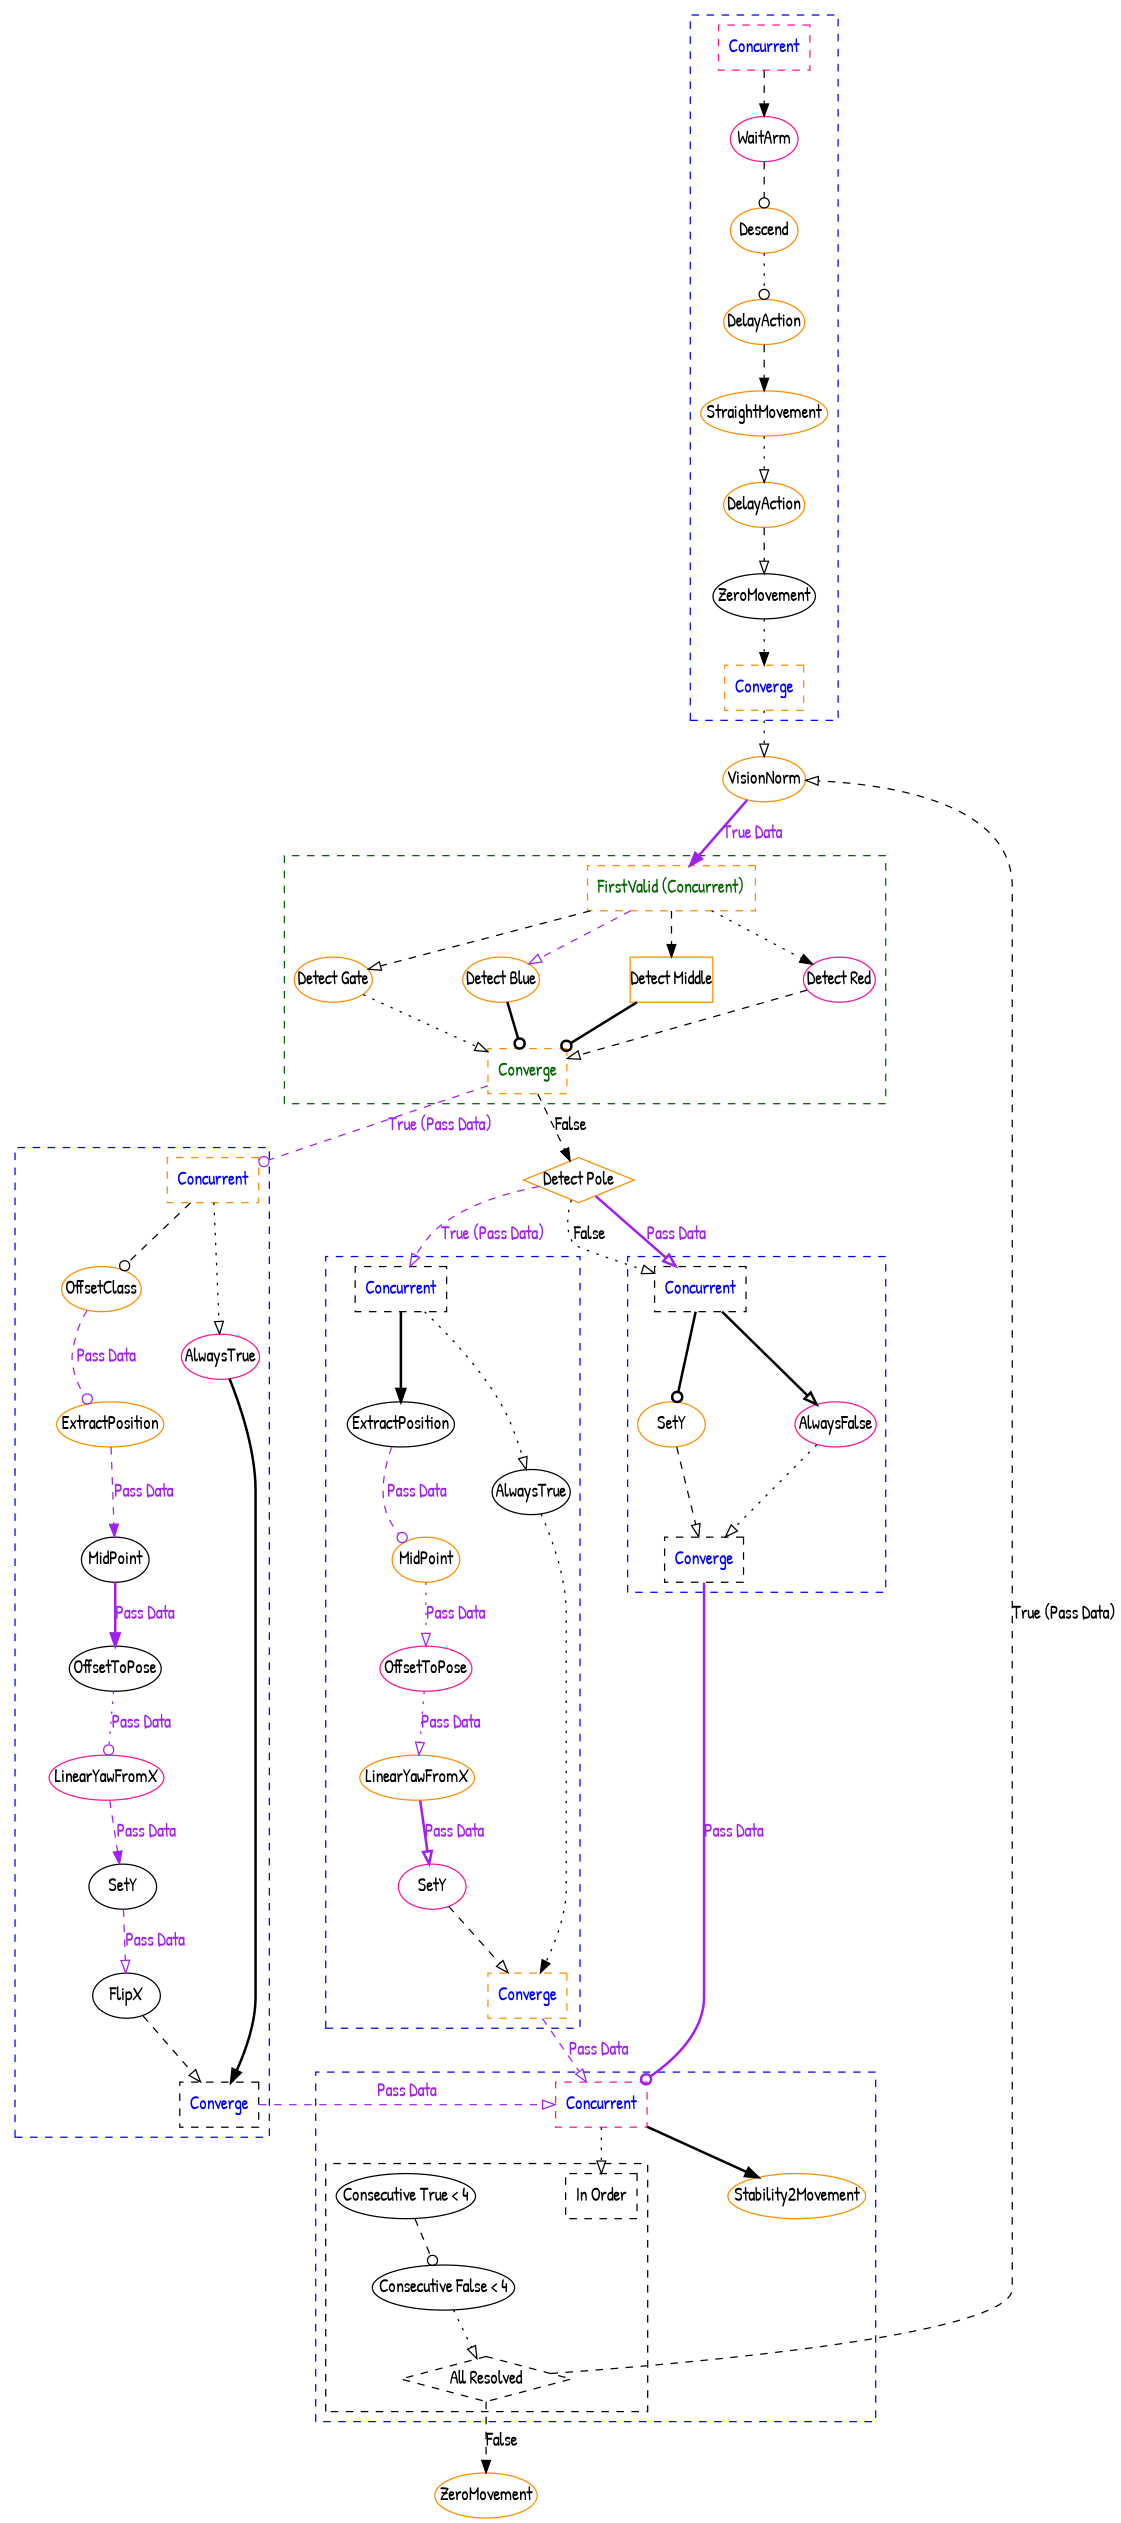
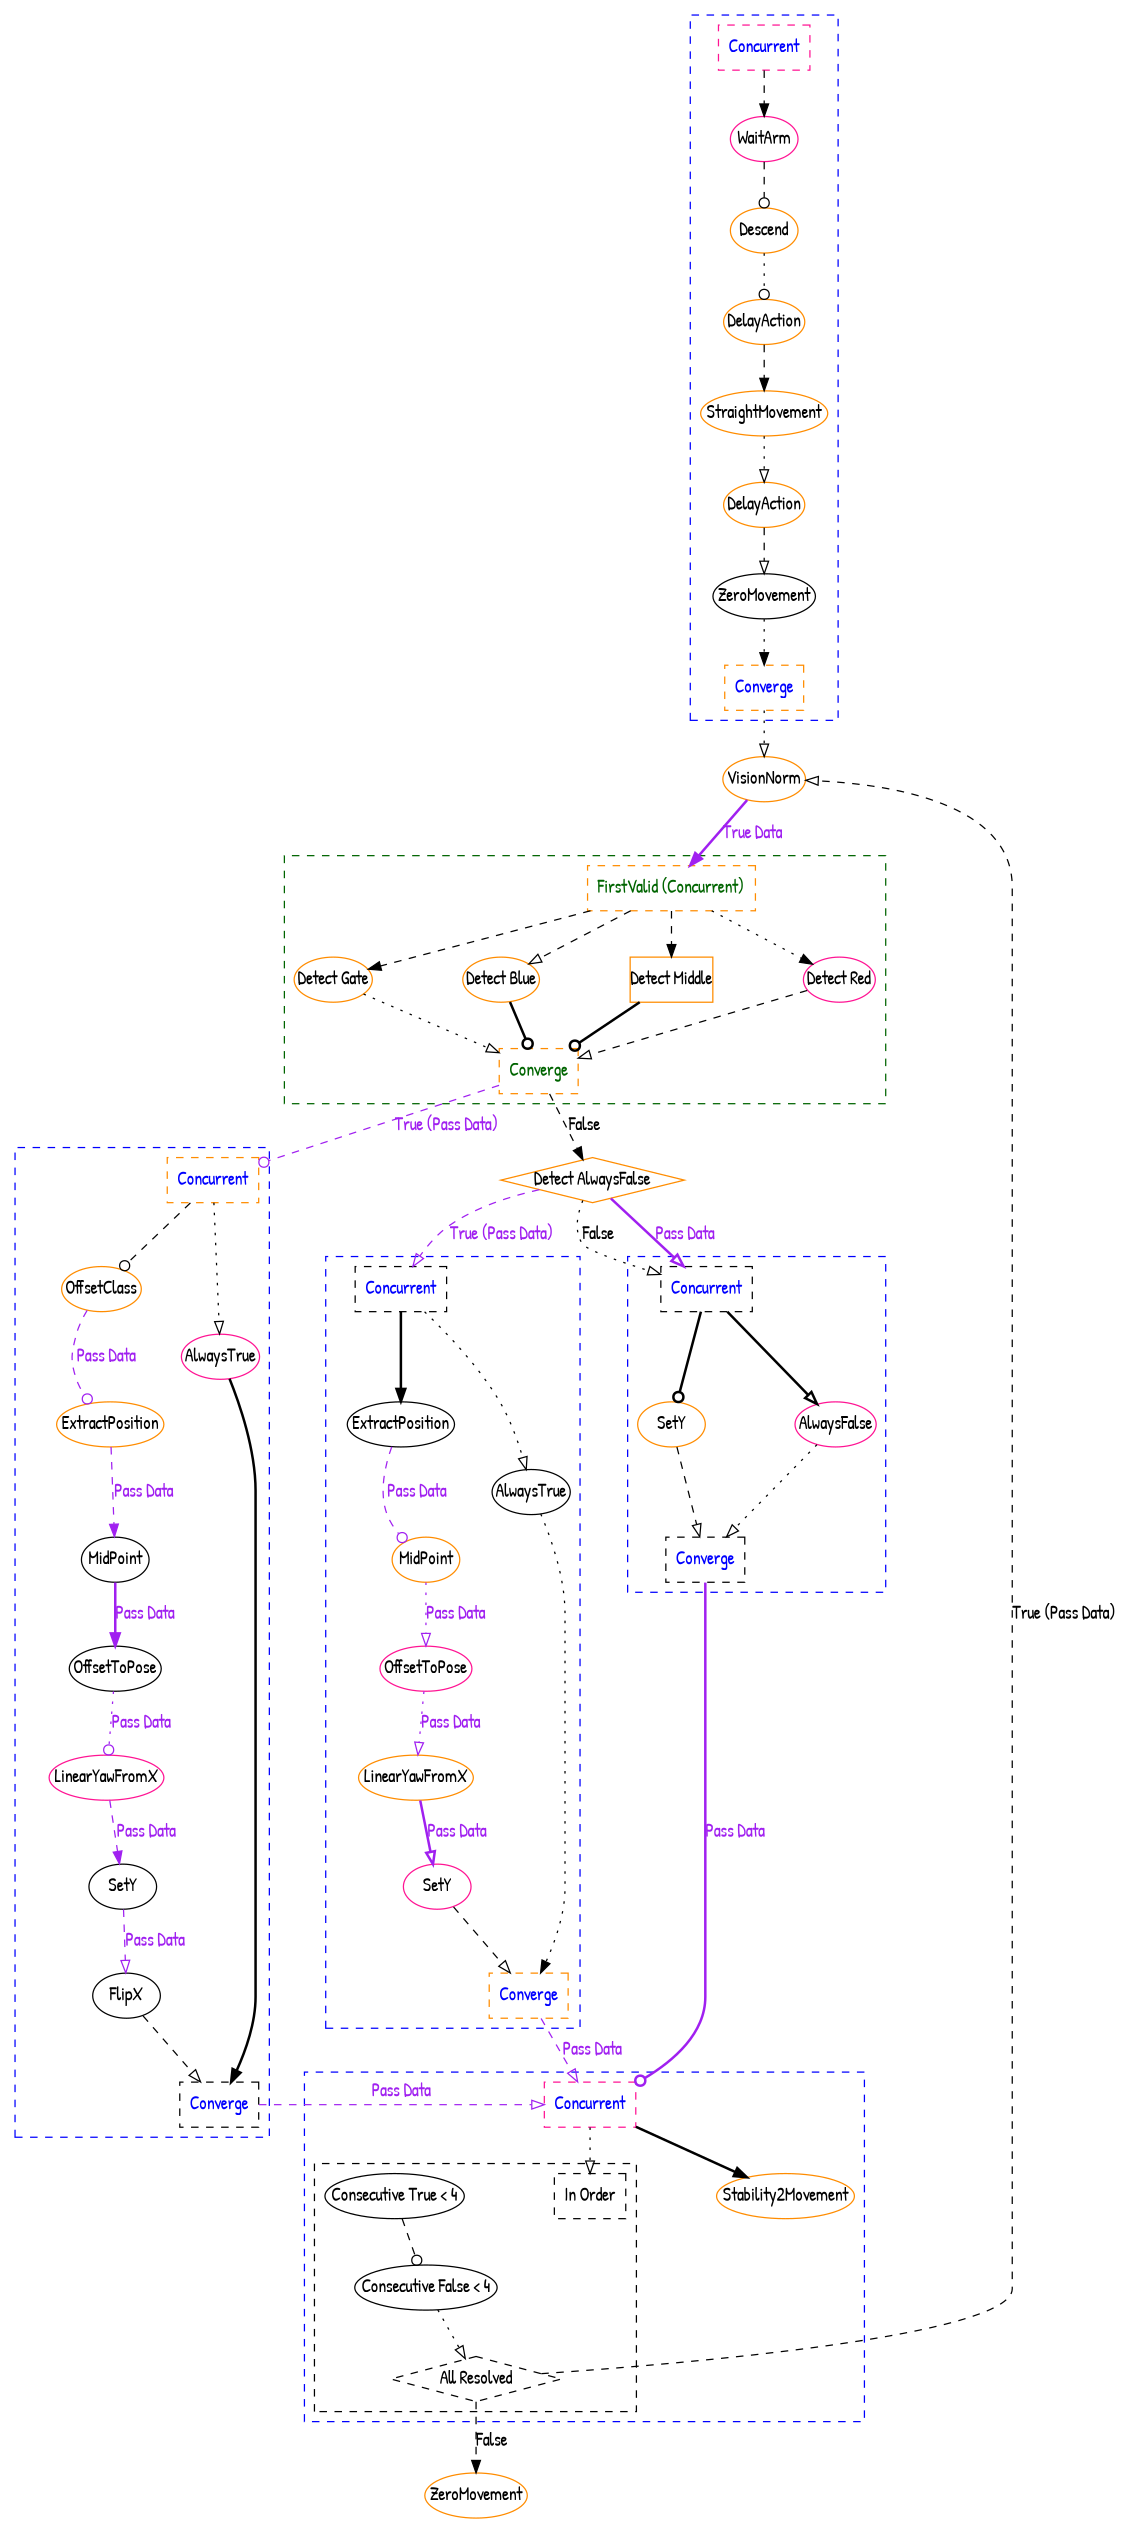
(585, 934) -> (585, 934)
(486, 938) -> (486, 938)
(579, 1180) -> (593, 1180)
